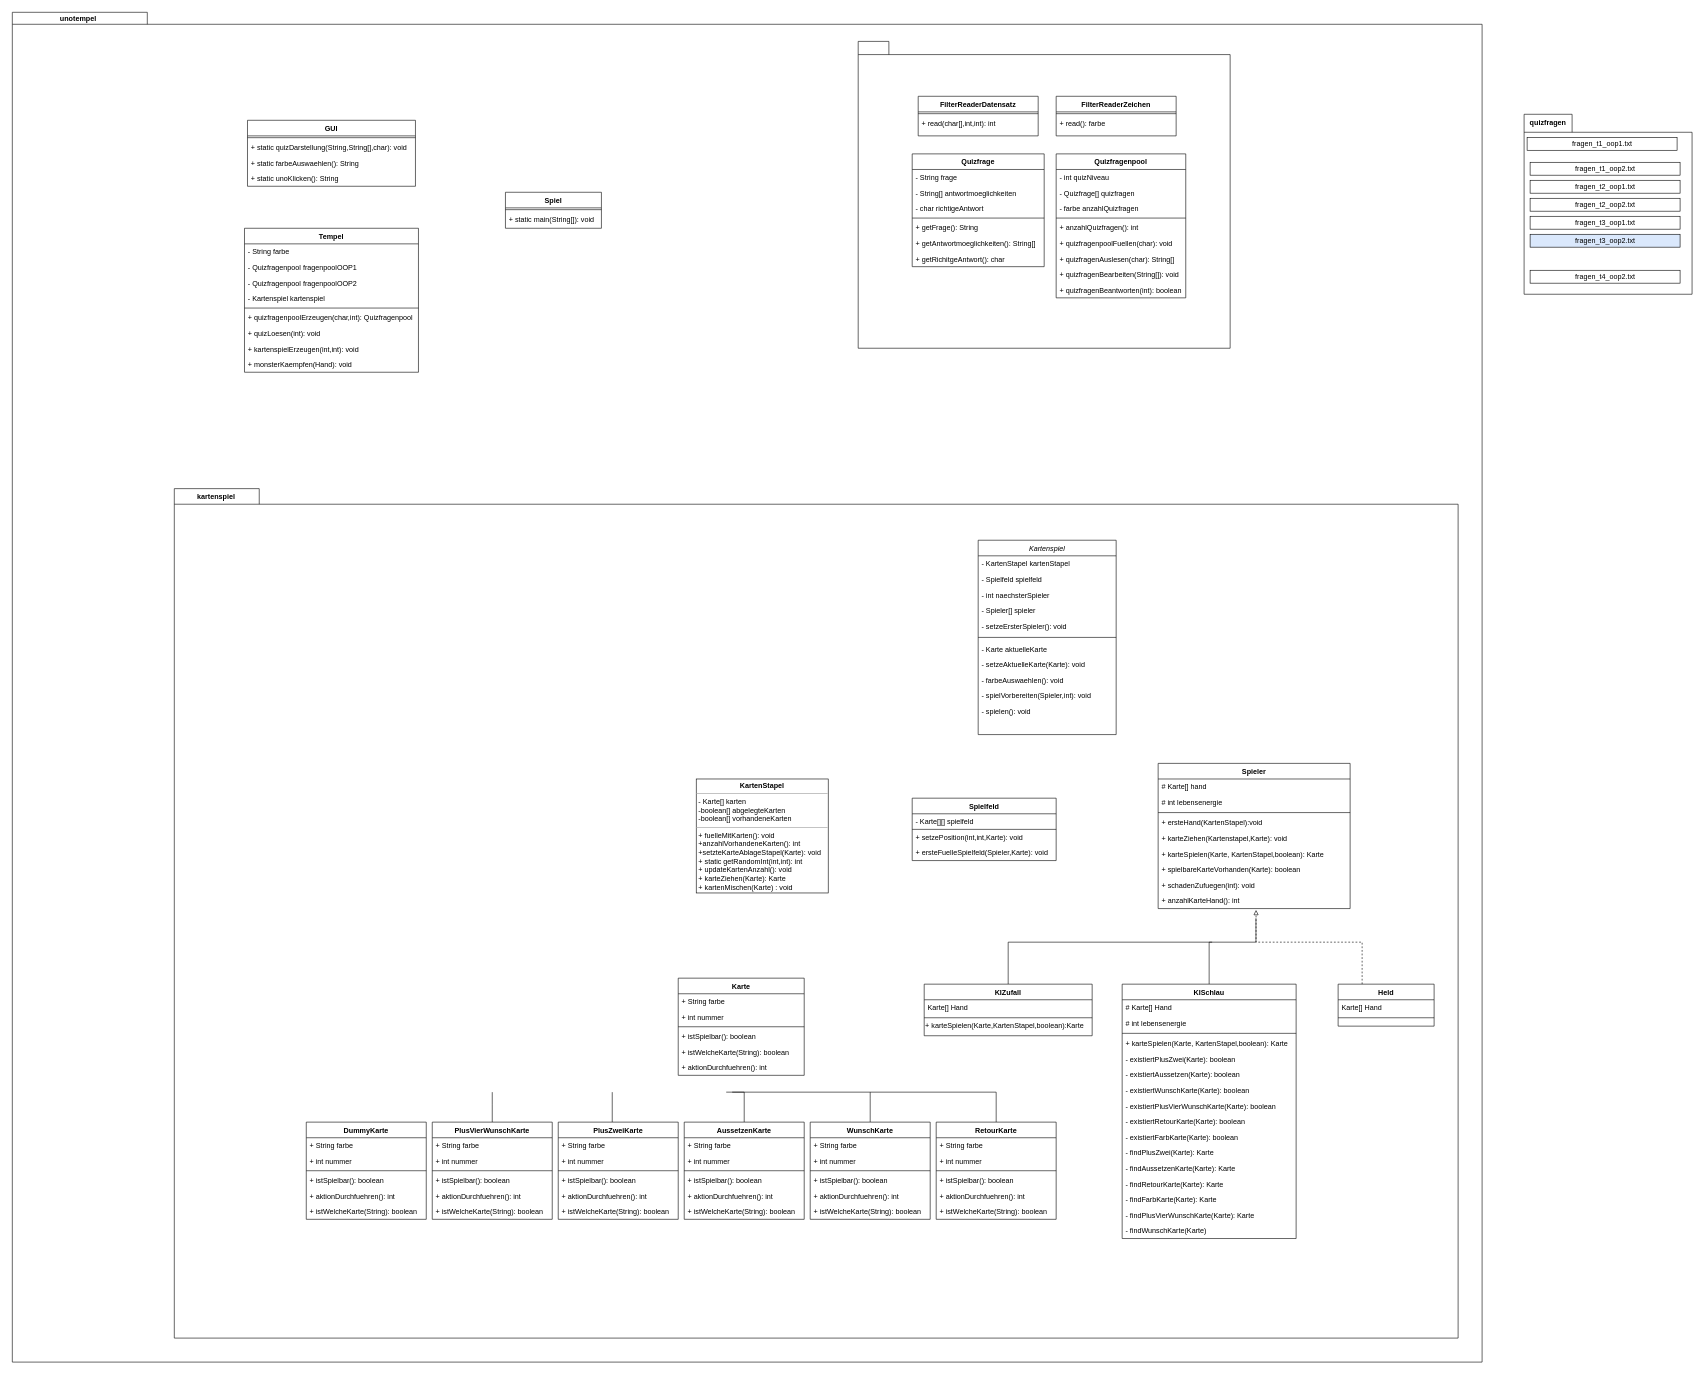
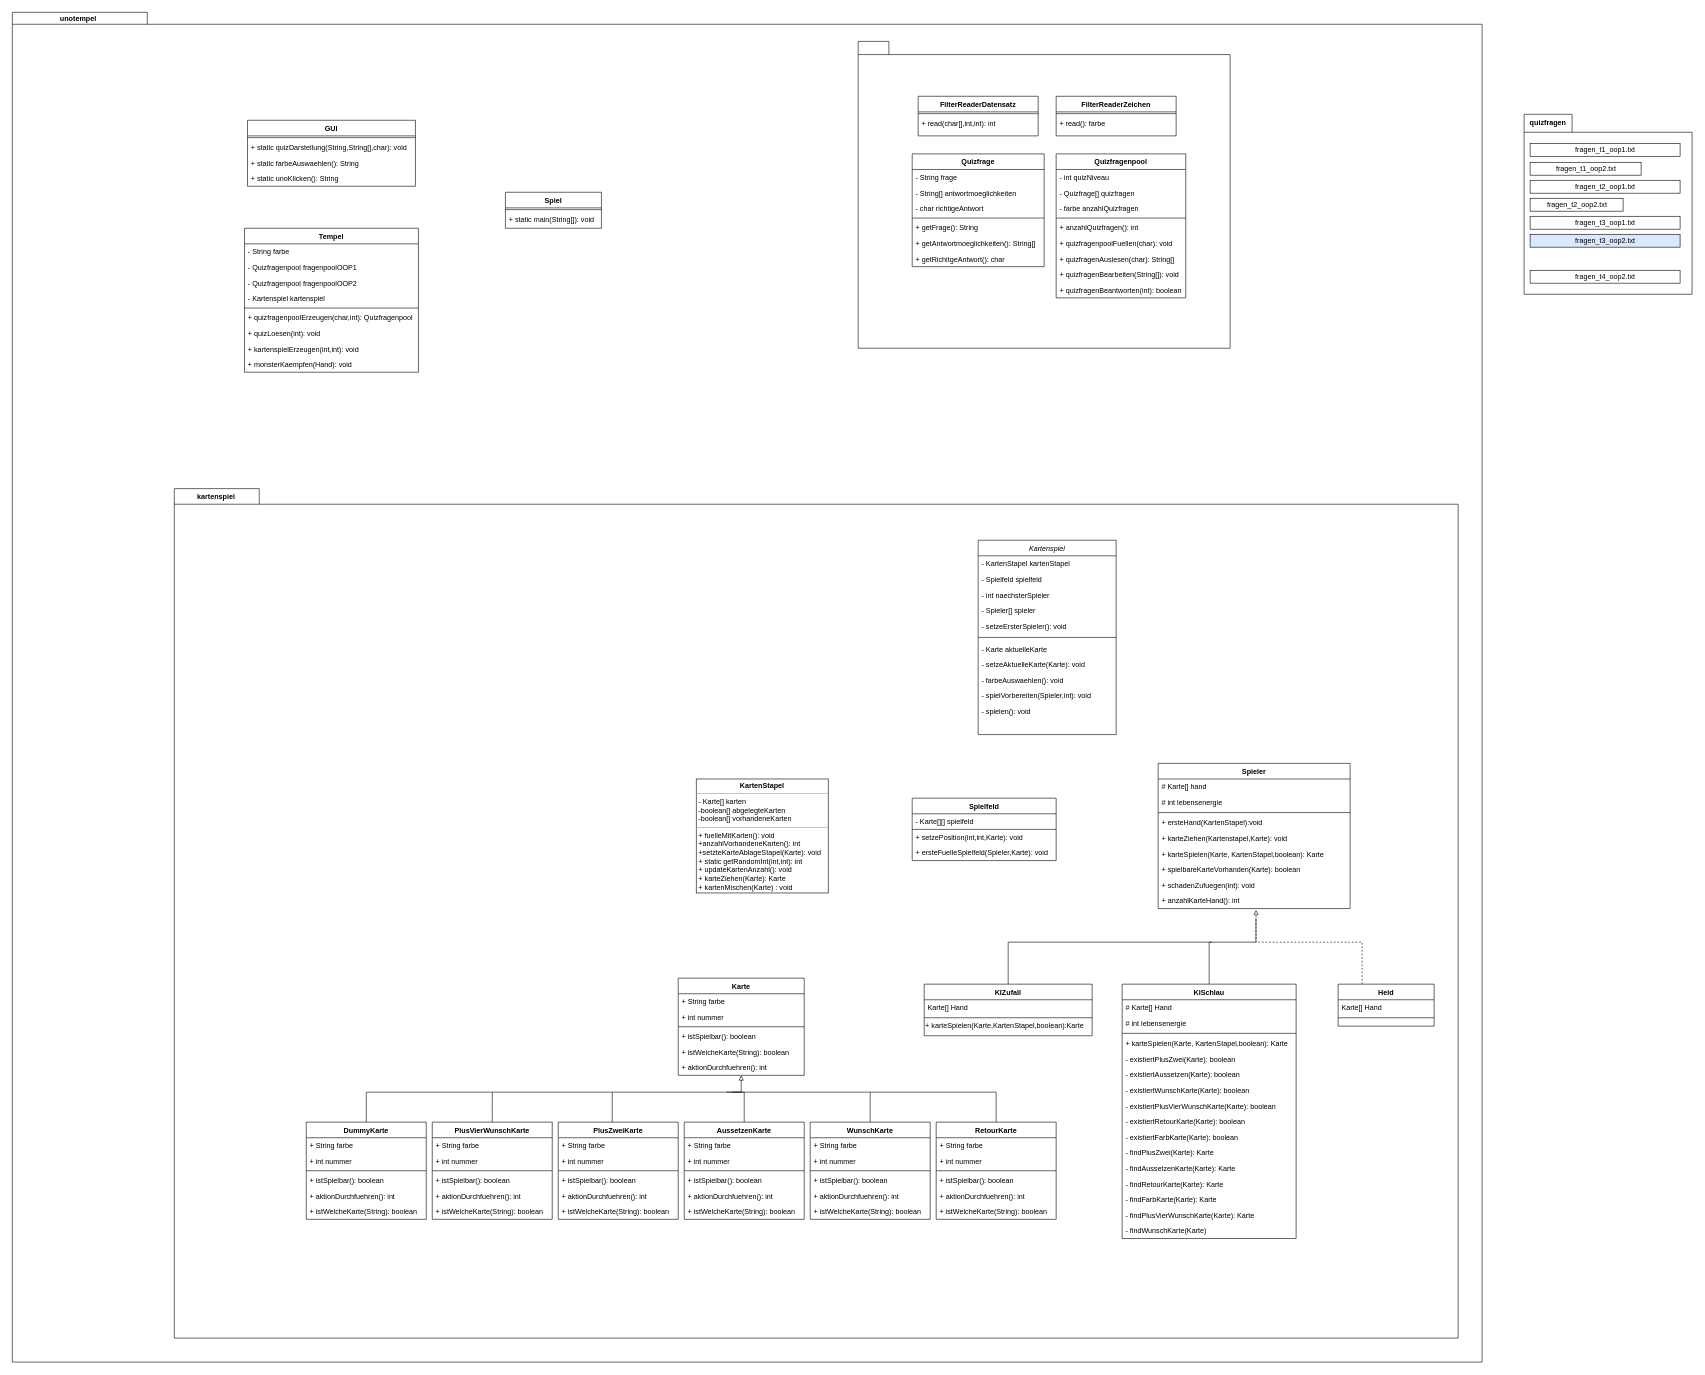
(1602, 144) -> (1605, 150)
(1605, 169) -> (1586, 169)
(1605, 205) -> (1577, 205)
none -> (530, 1092)
